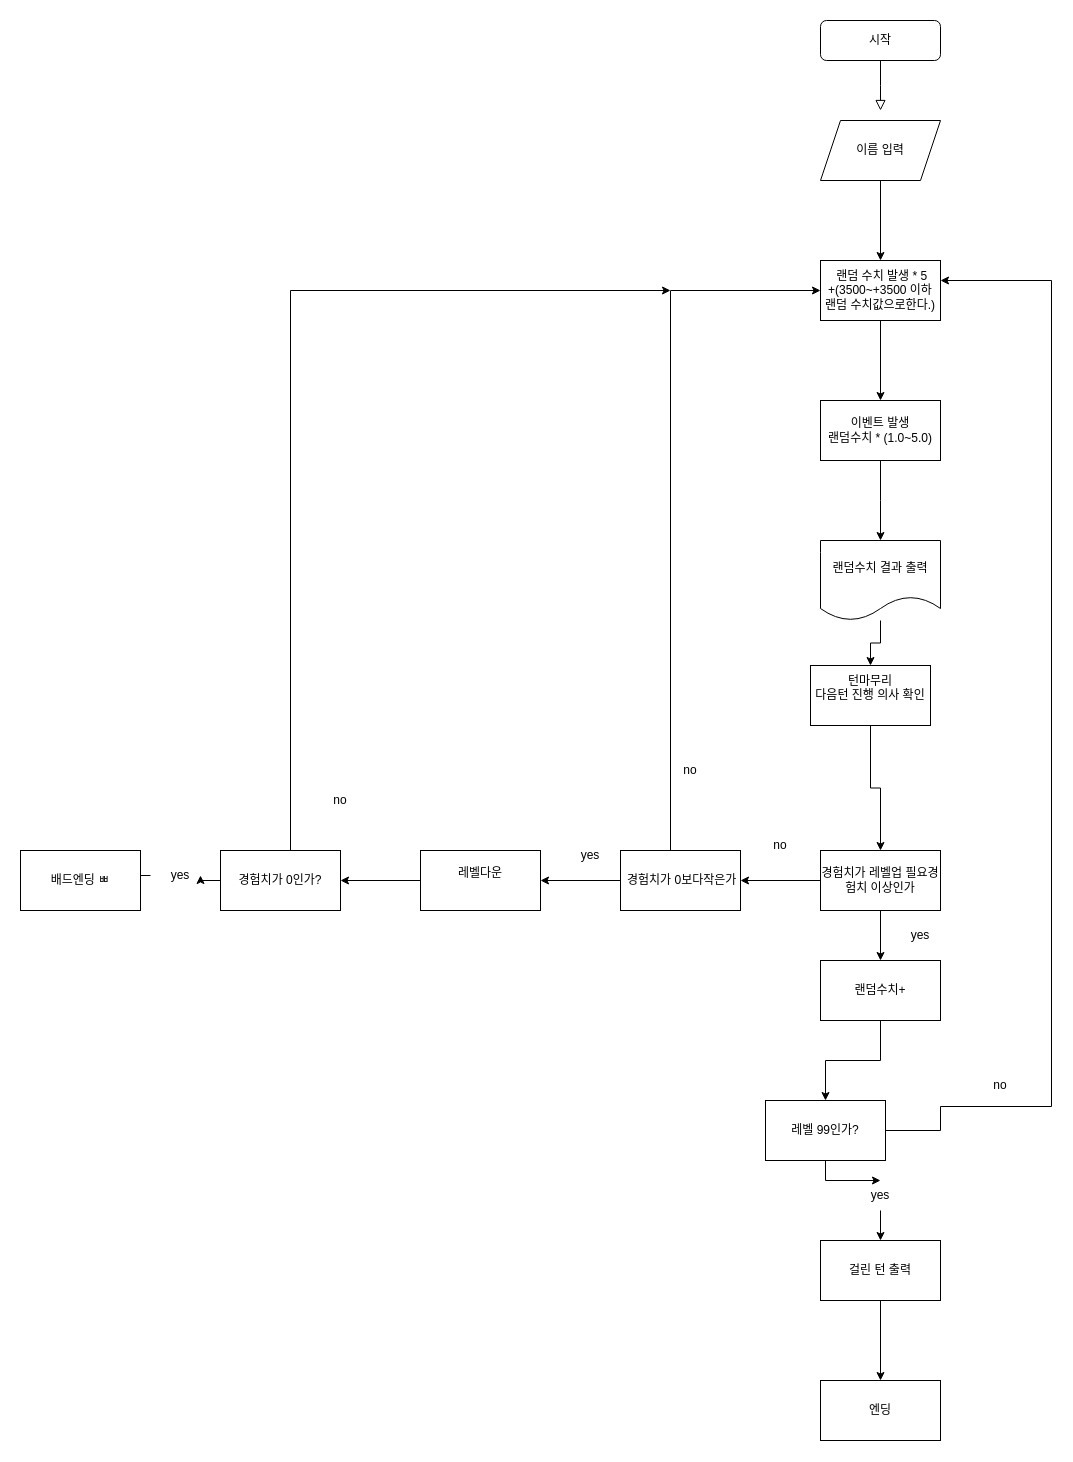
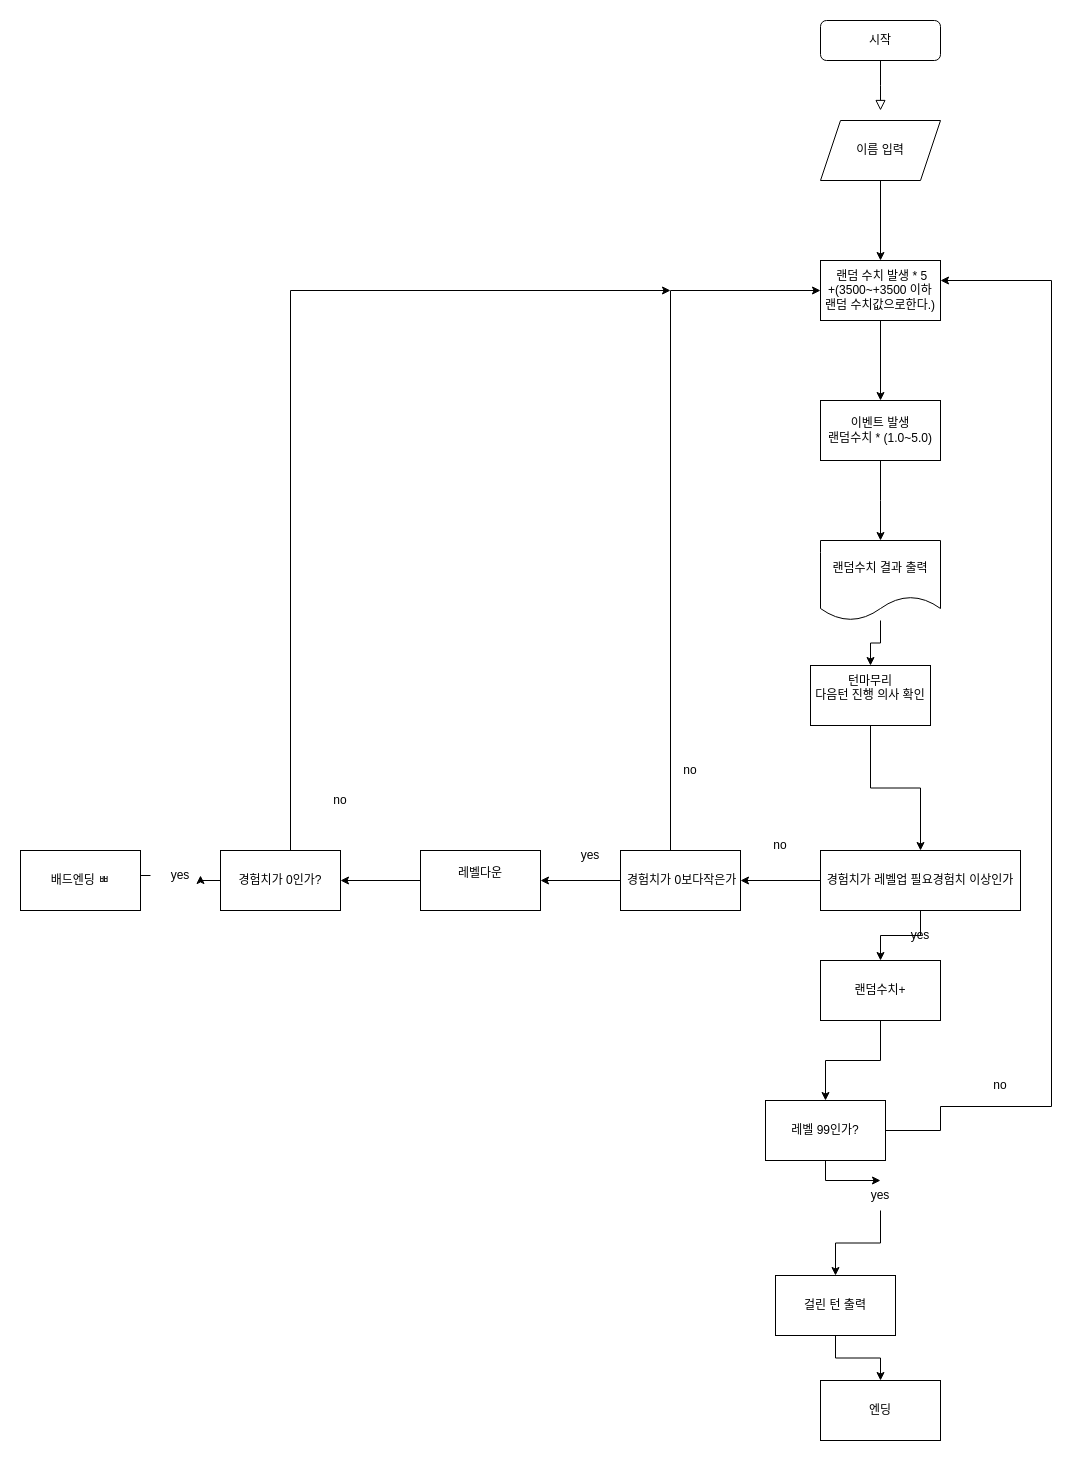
(881, 881) -> (921, 881)
(881, 1271) -> (836, 1306)
